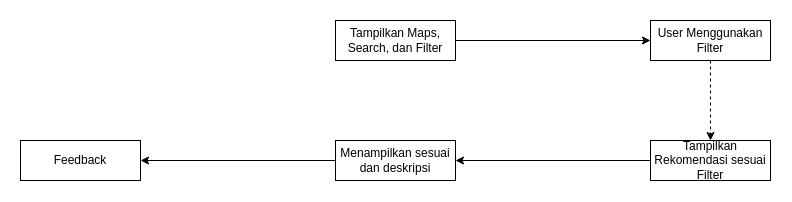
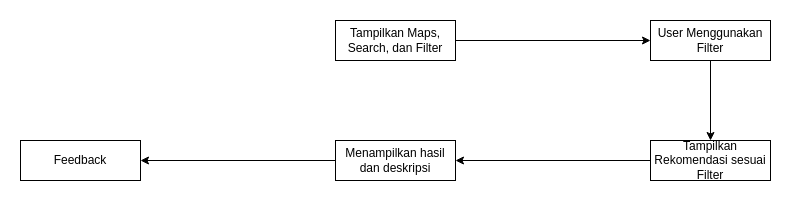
(711, 98) -> (711, 98)
(396, 161) -> (396, 161)
